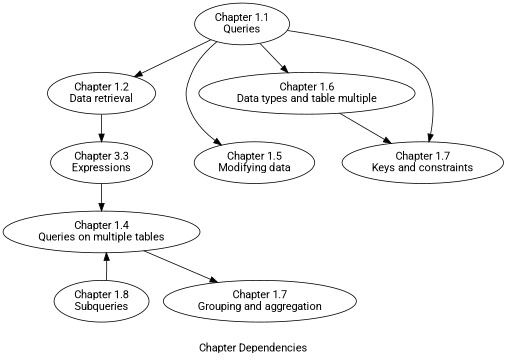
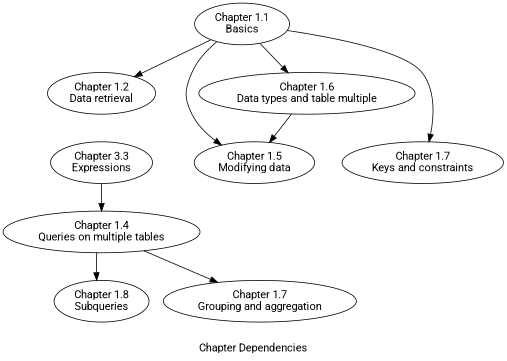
(242, 24) -> (242, 24)
(102, 124) -> none
(362, 126) -> (283, 125)
(107, 270) -> (96, 263)
